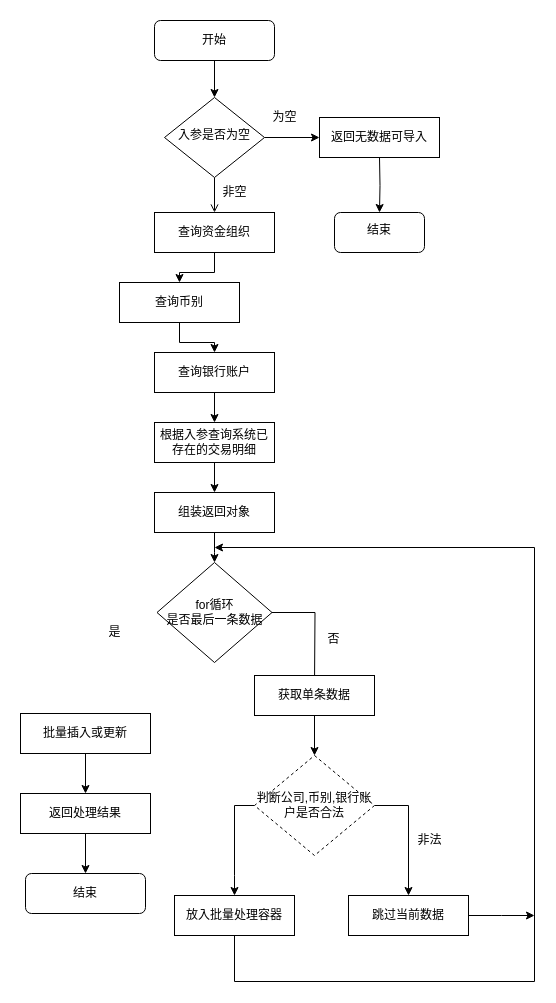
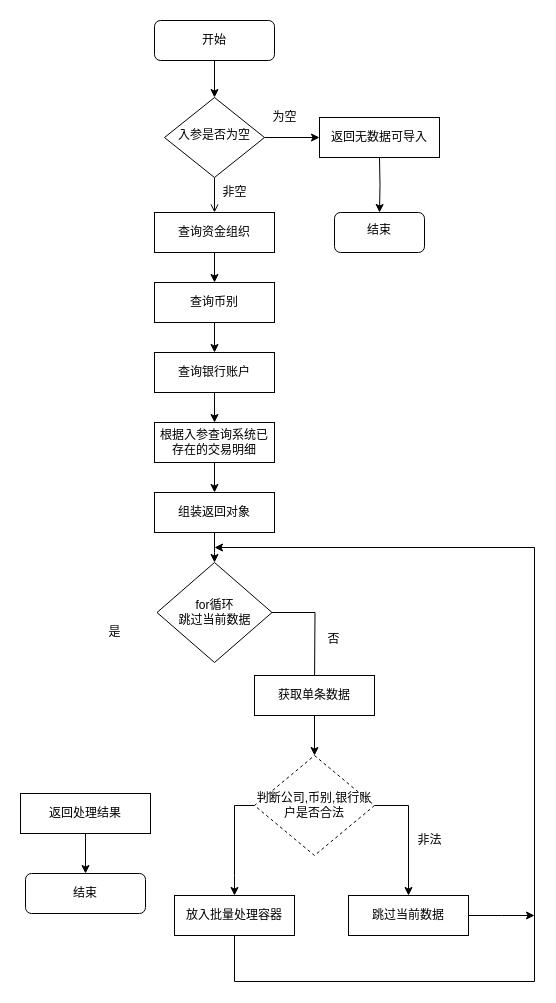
(180, 303) -> (215, 303)
(215, 613) -> (215, 613)
(86, 734) -> none
(86, 770) -> none
